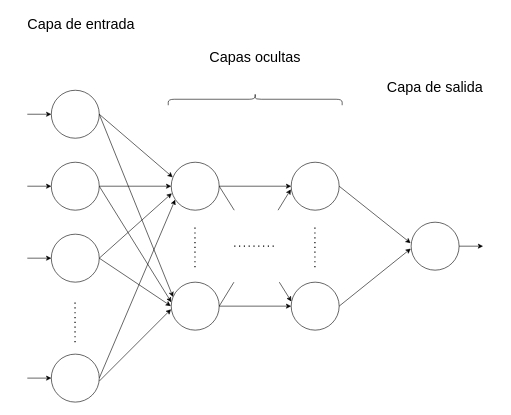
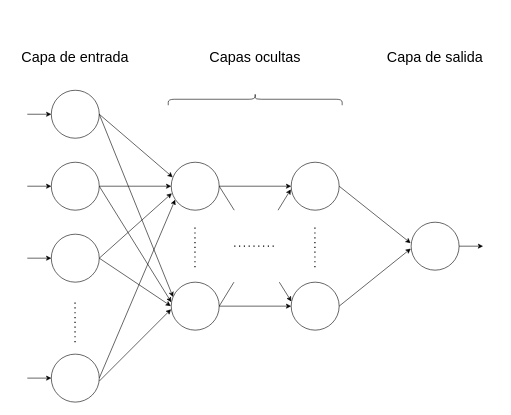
(81, 24) -> (75, 57)
(435, 87) -> (435, 57)
